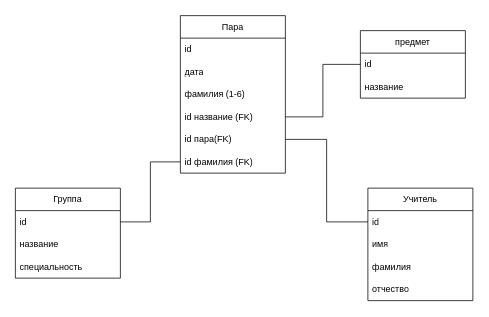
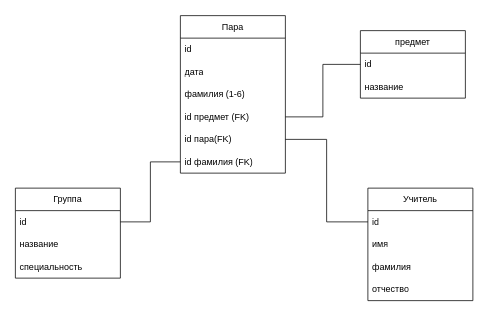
(222, 117) -> (219, 117)
